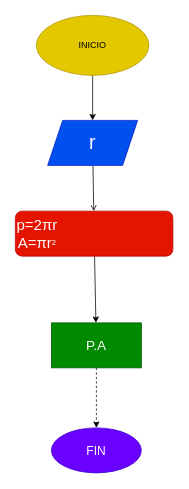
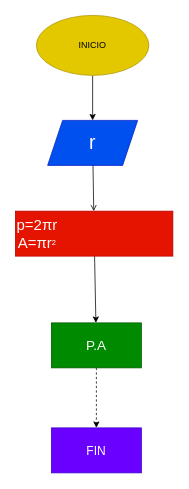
(94, 234) -> (94, 234)
(96, 450) -> (96, 450)
